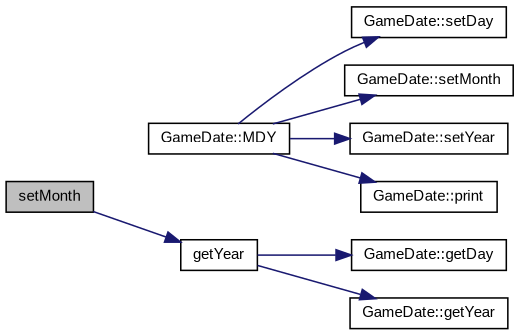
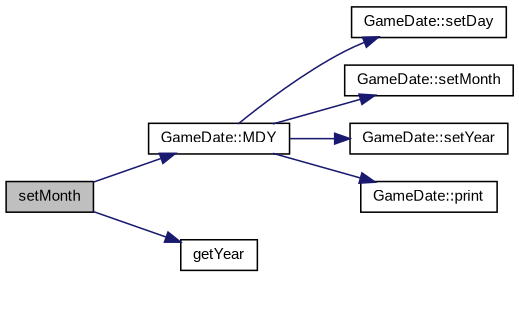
none -> (127, 170)
(429, 255) -> none
(429, 313) -> none
